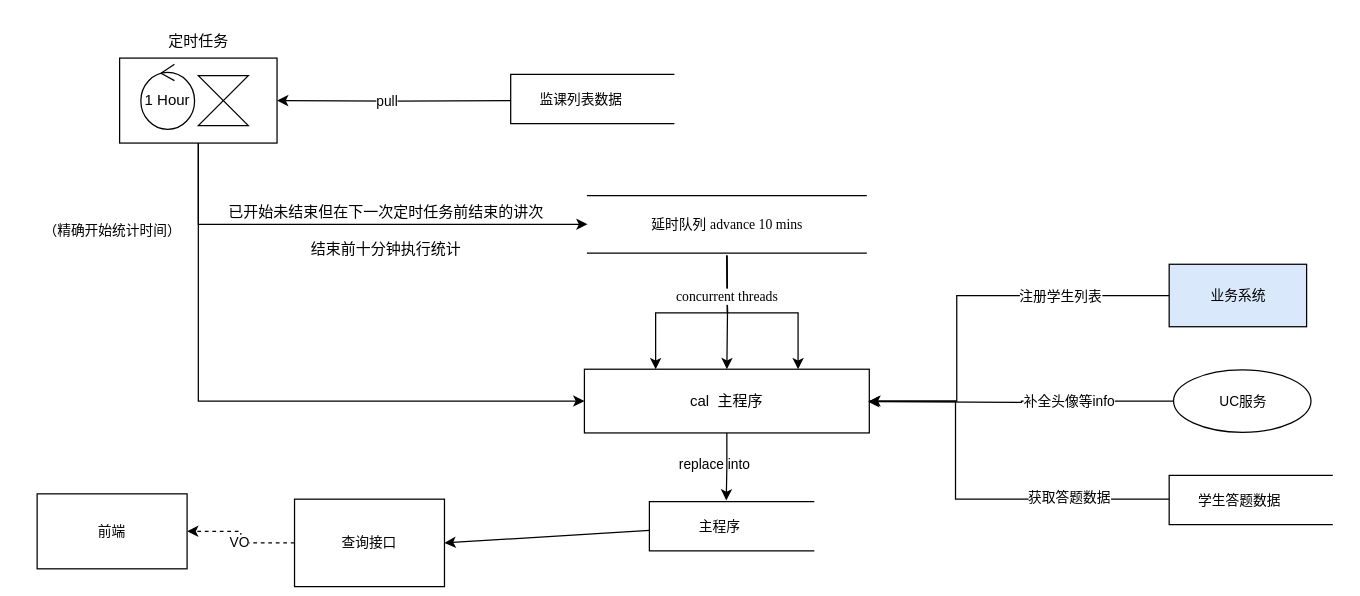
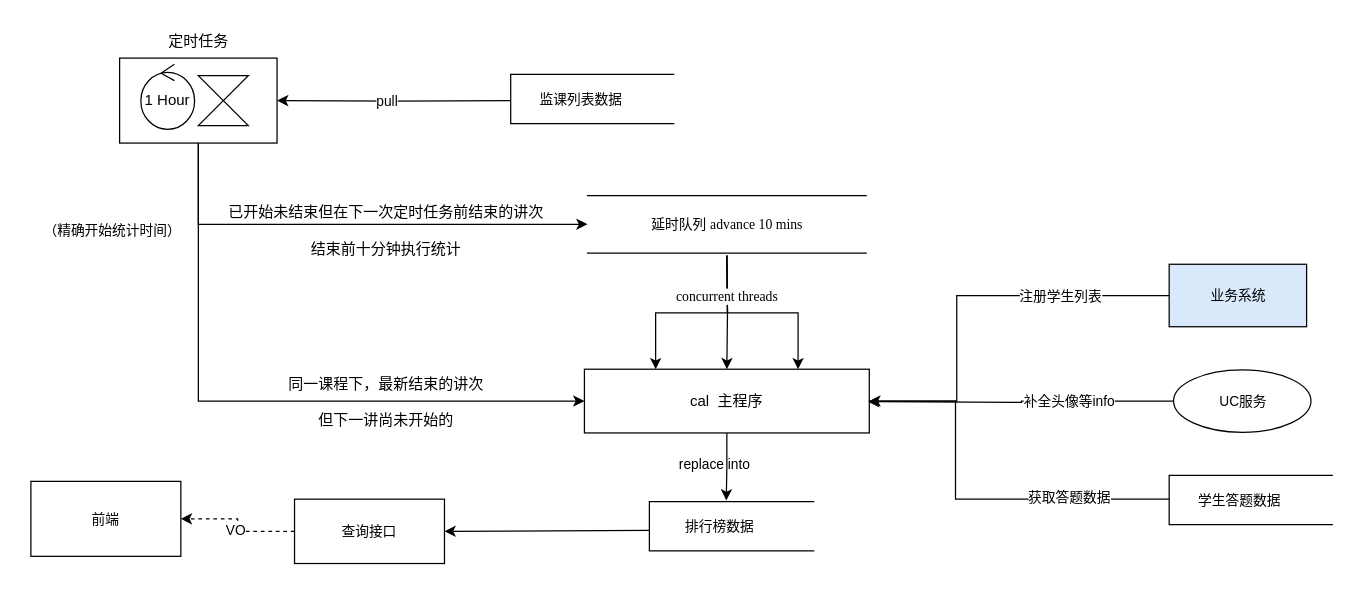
none -> (386, 401)
(720, 527) -> (720, 527)
(112, 532) -> (106, 519)
(369, 543) -> (369, 532)
